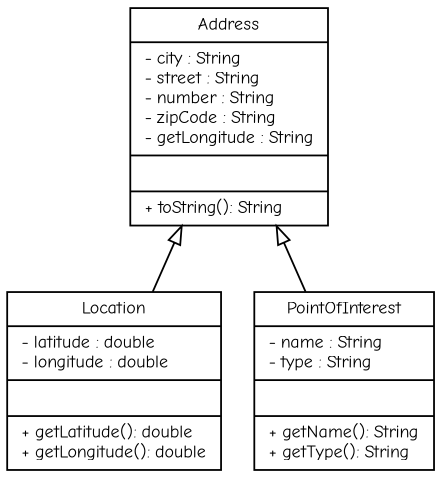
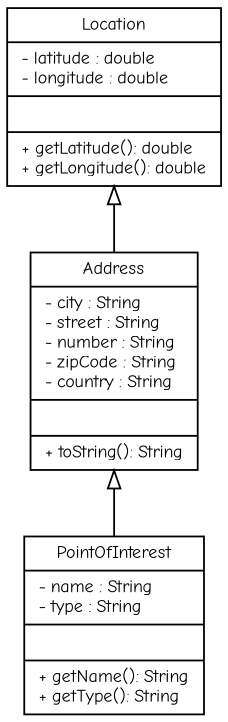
(229, 137) -> (109, 382)
(164, 267) -> (114, 228)
